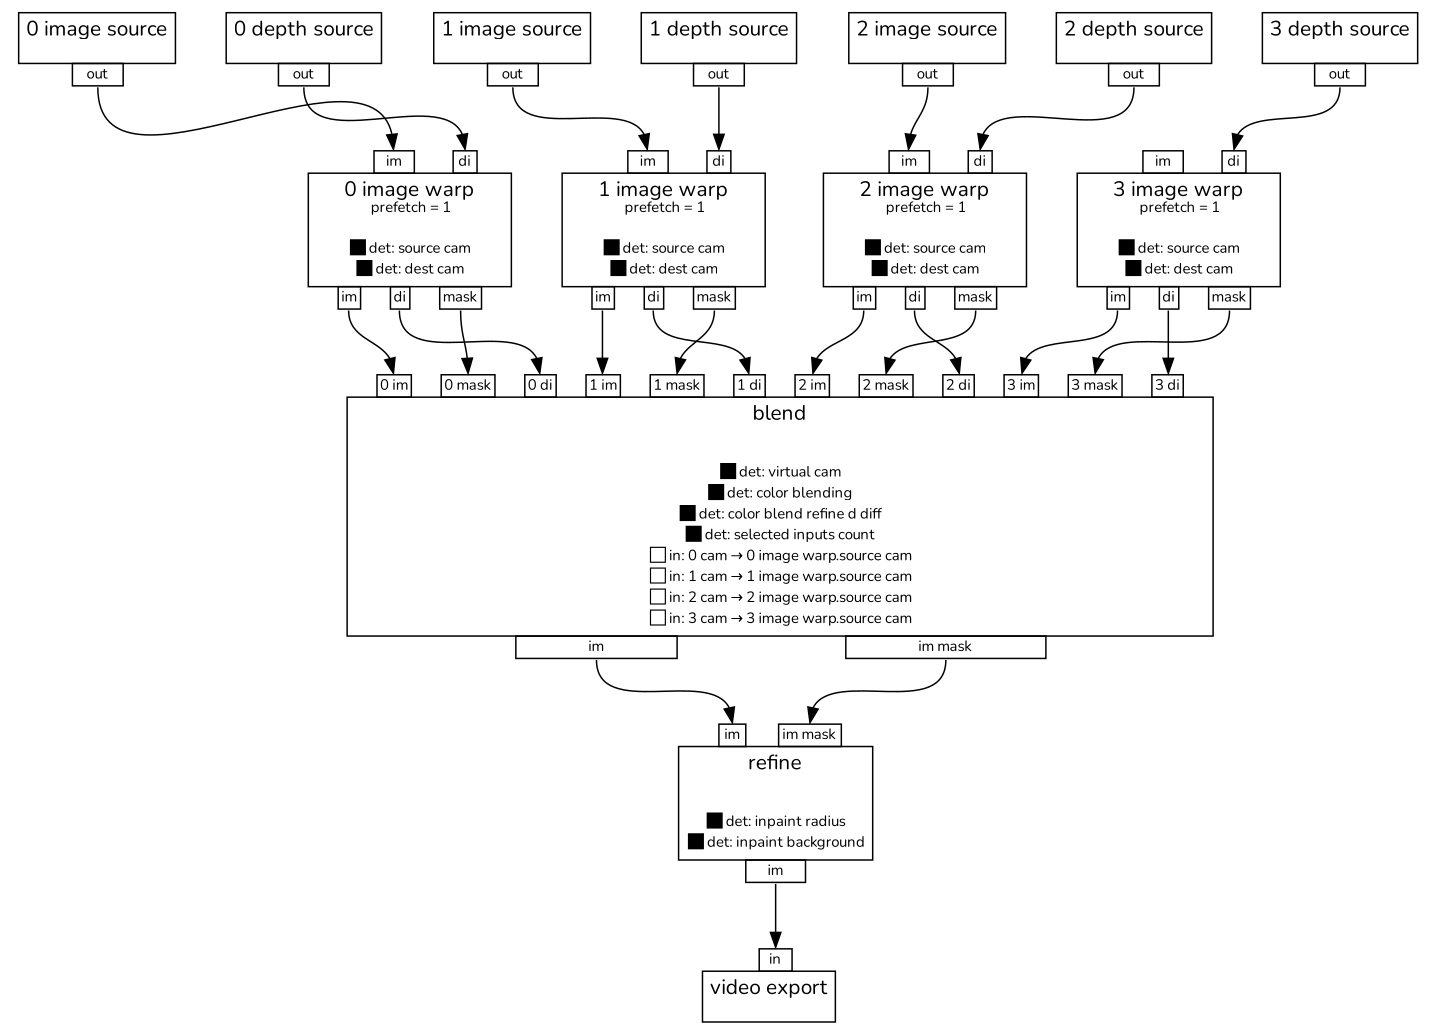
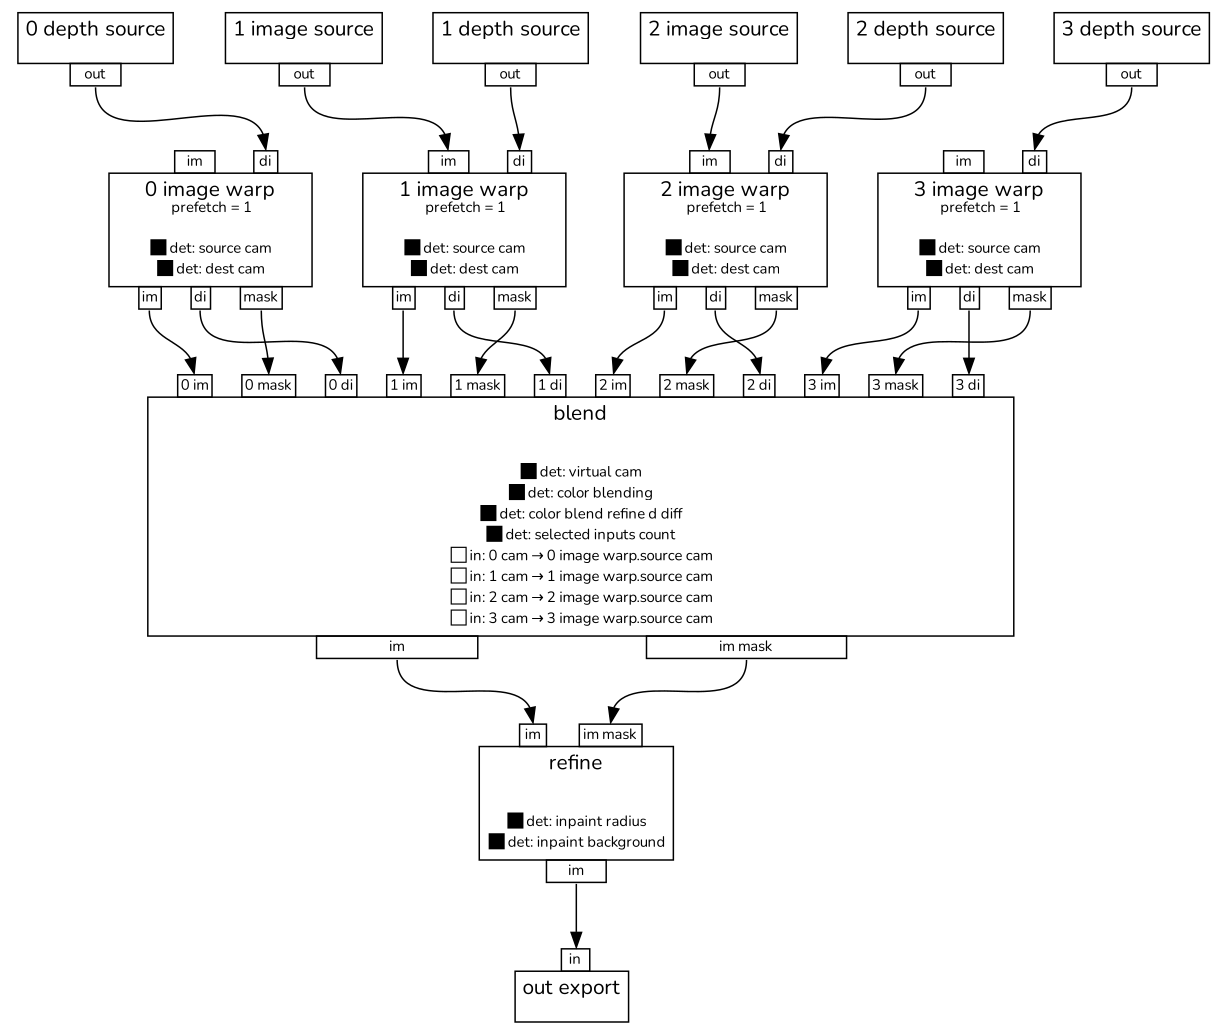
(96, 49) -> none
(769, 988) -> (572, 988)
